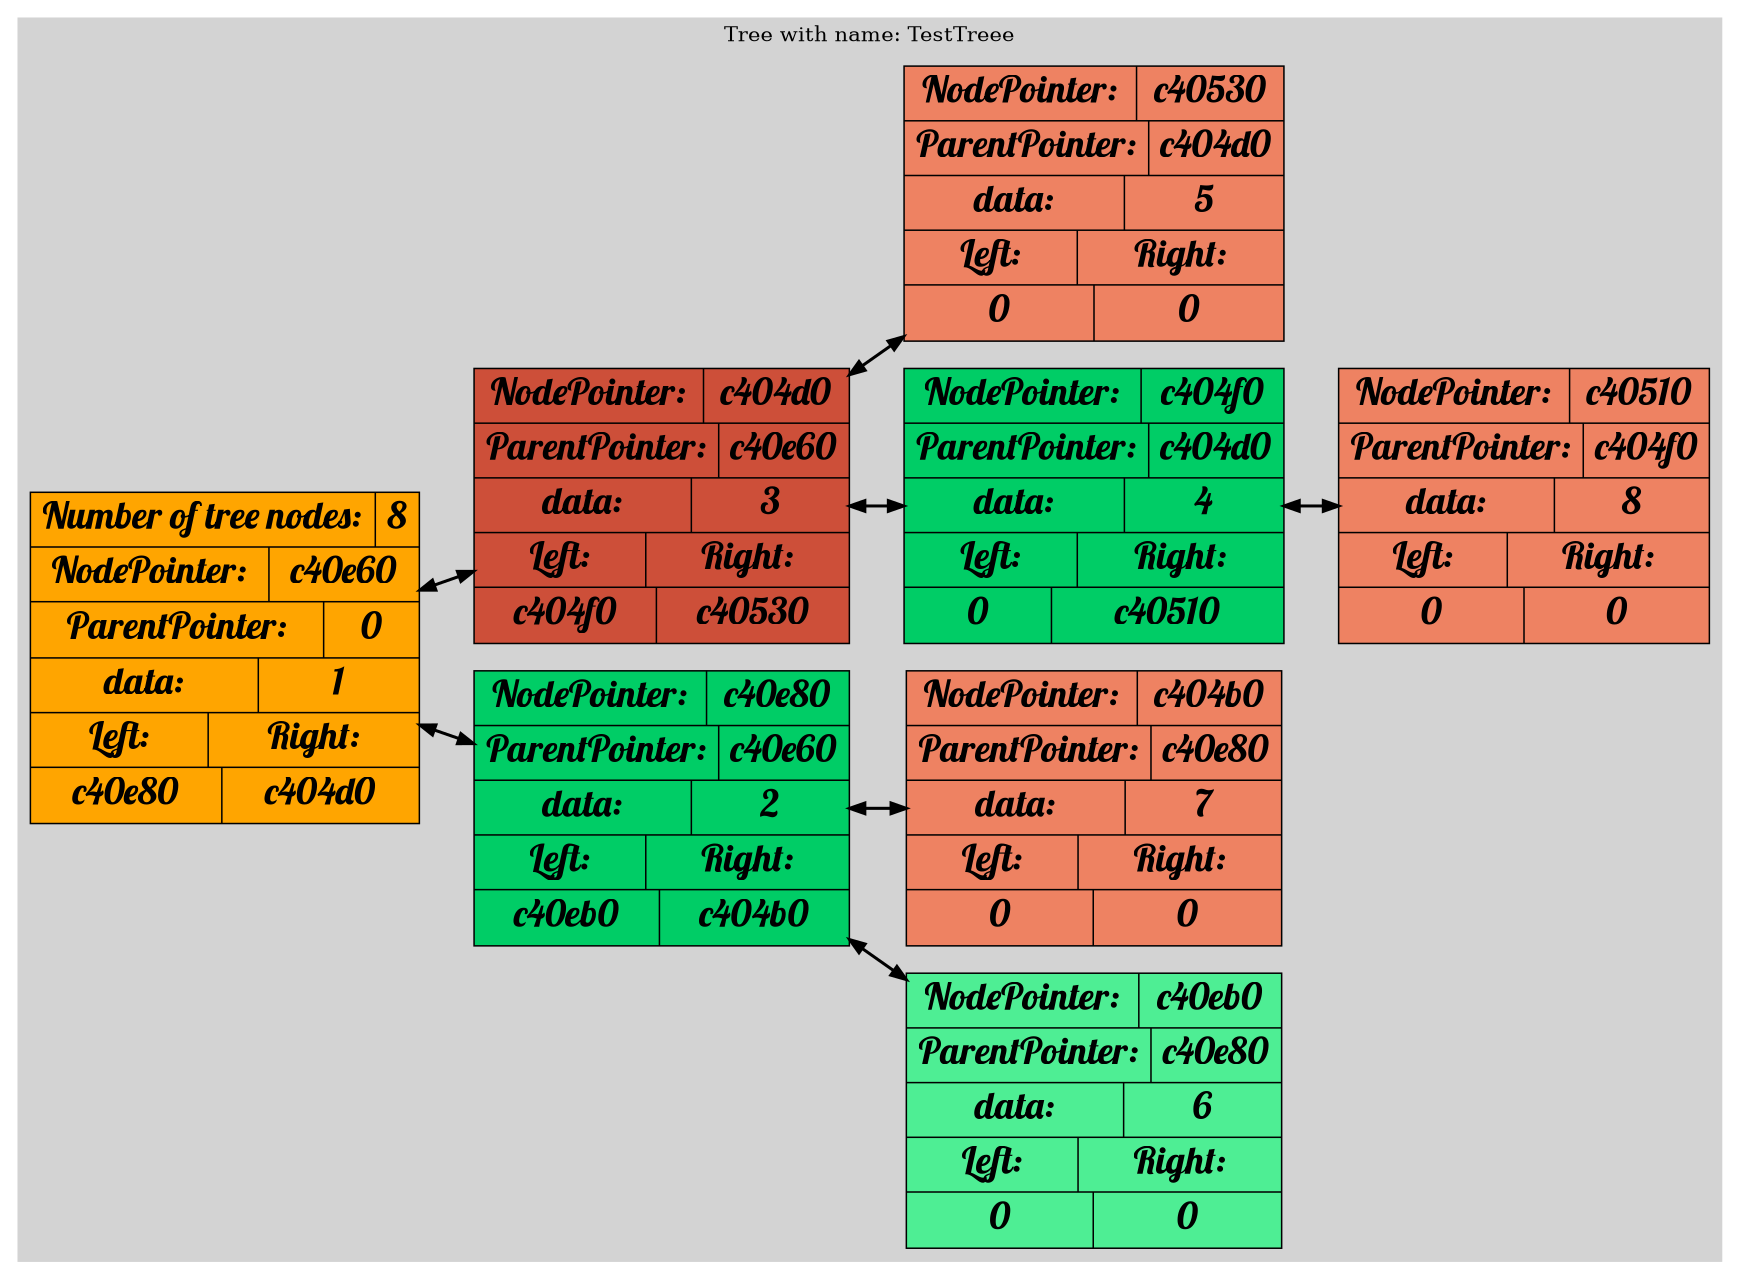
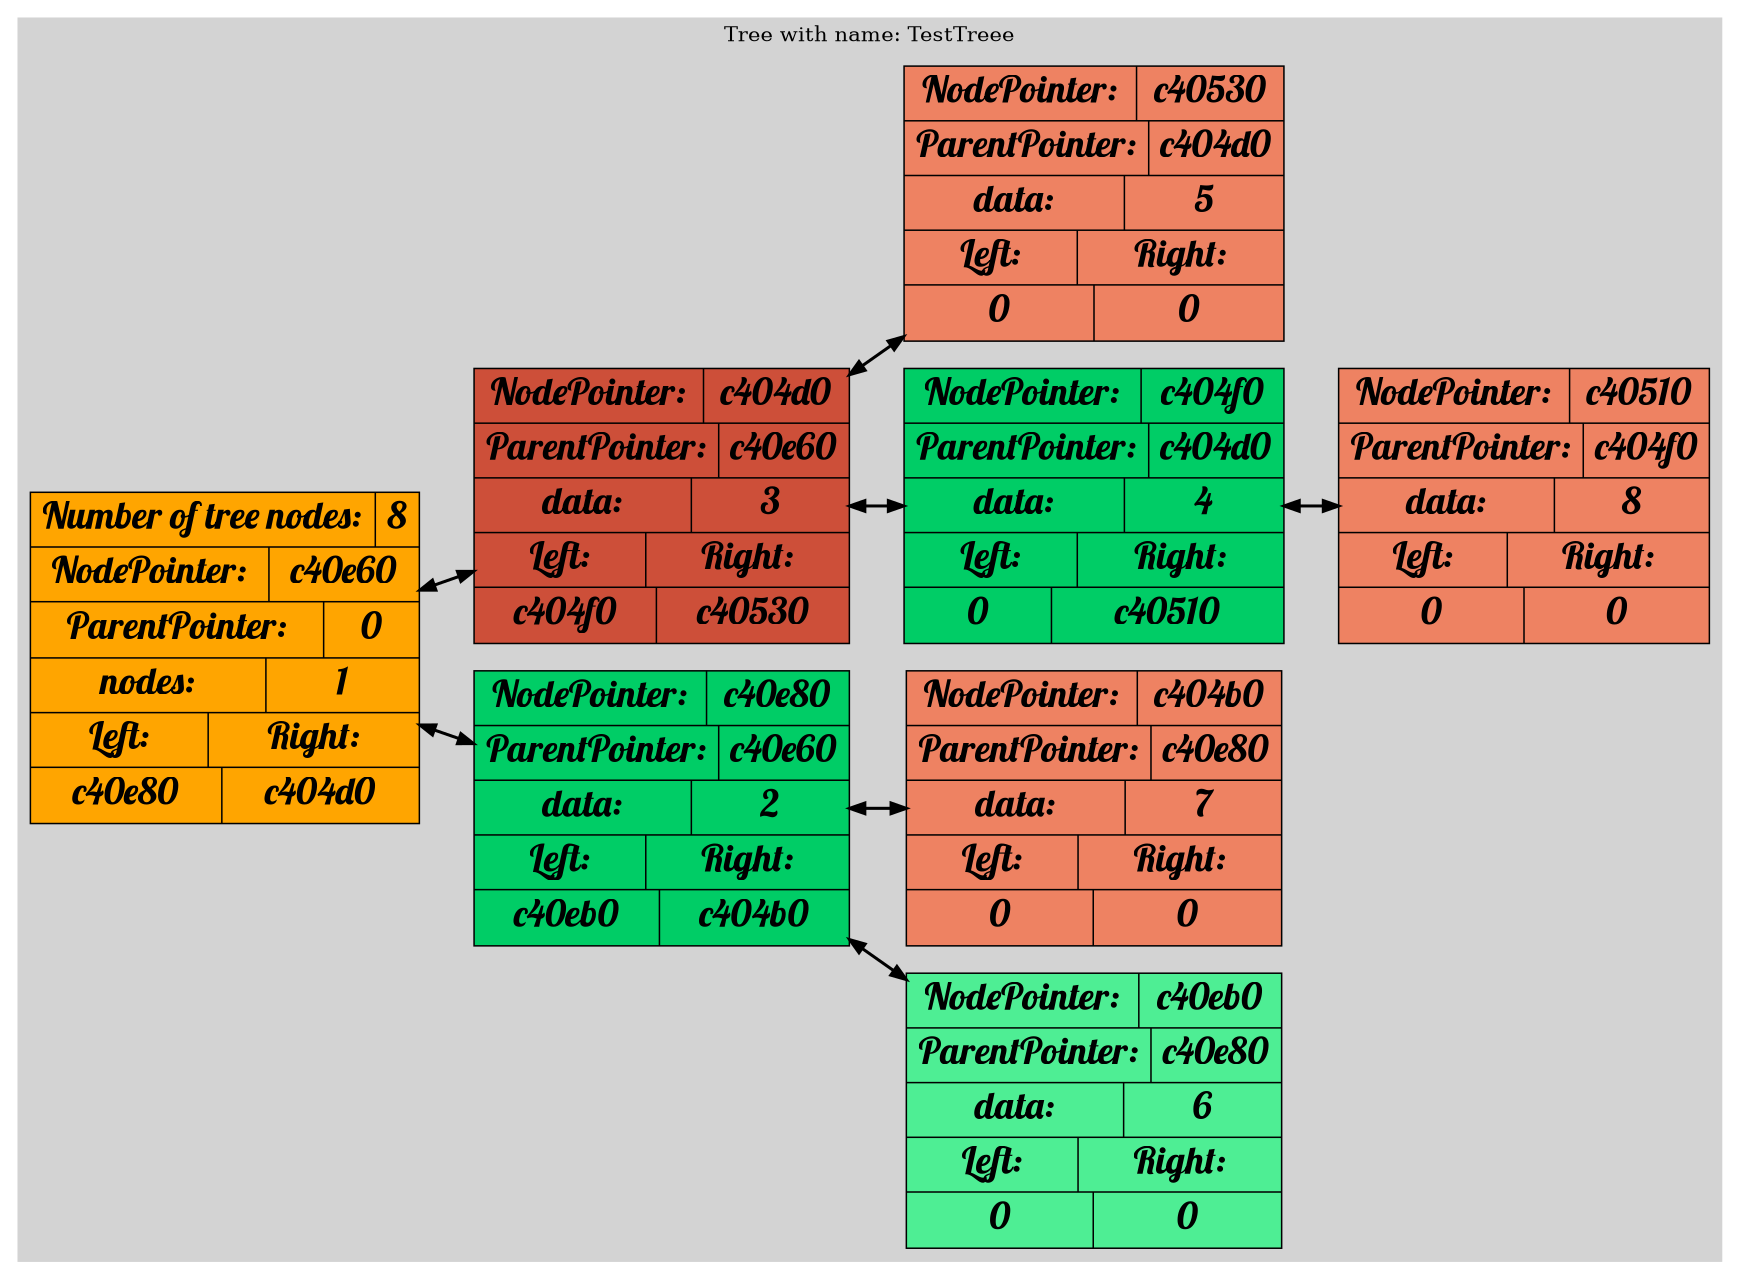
(144, 683) -> (148, 683)
